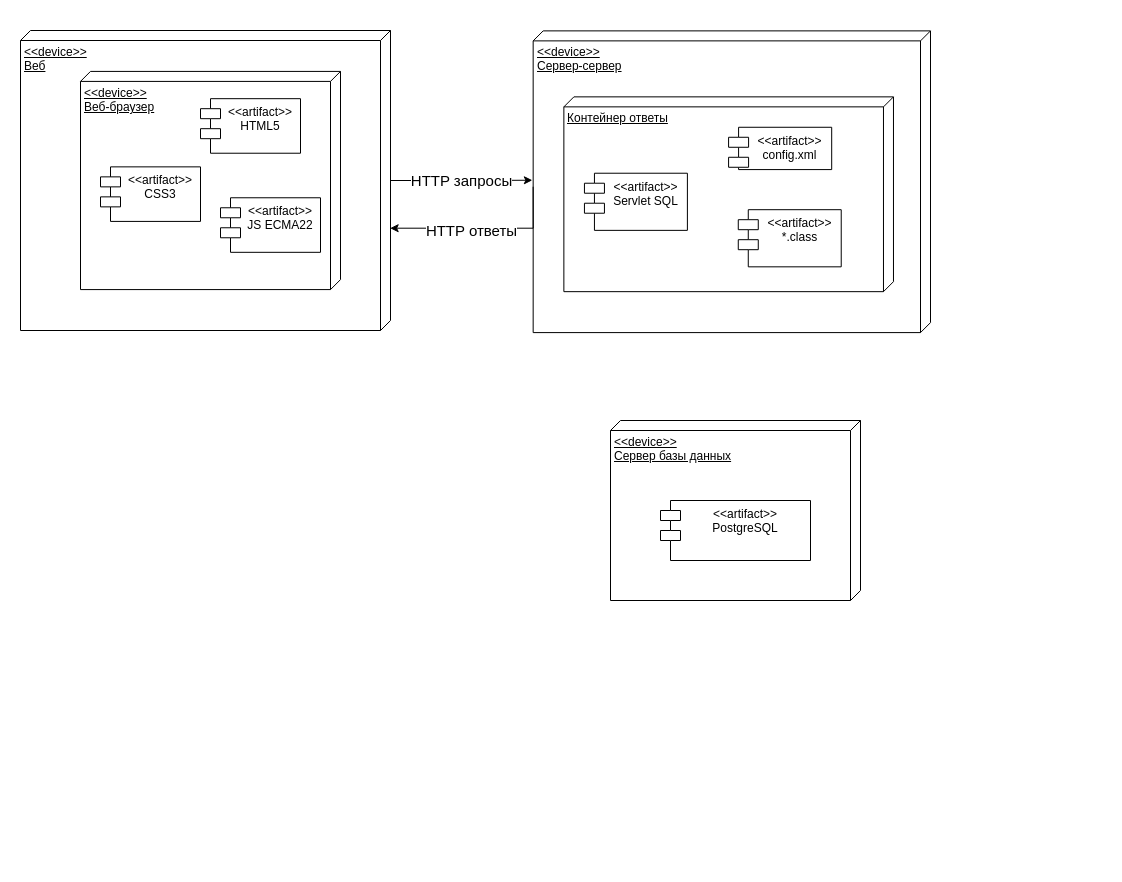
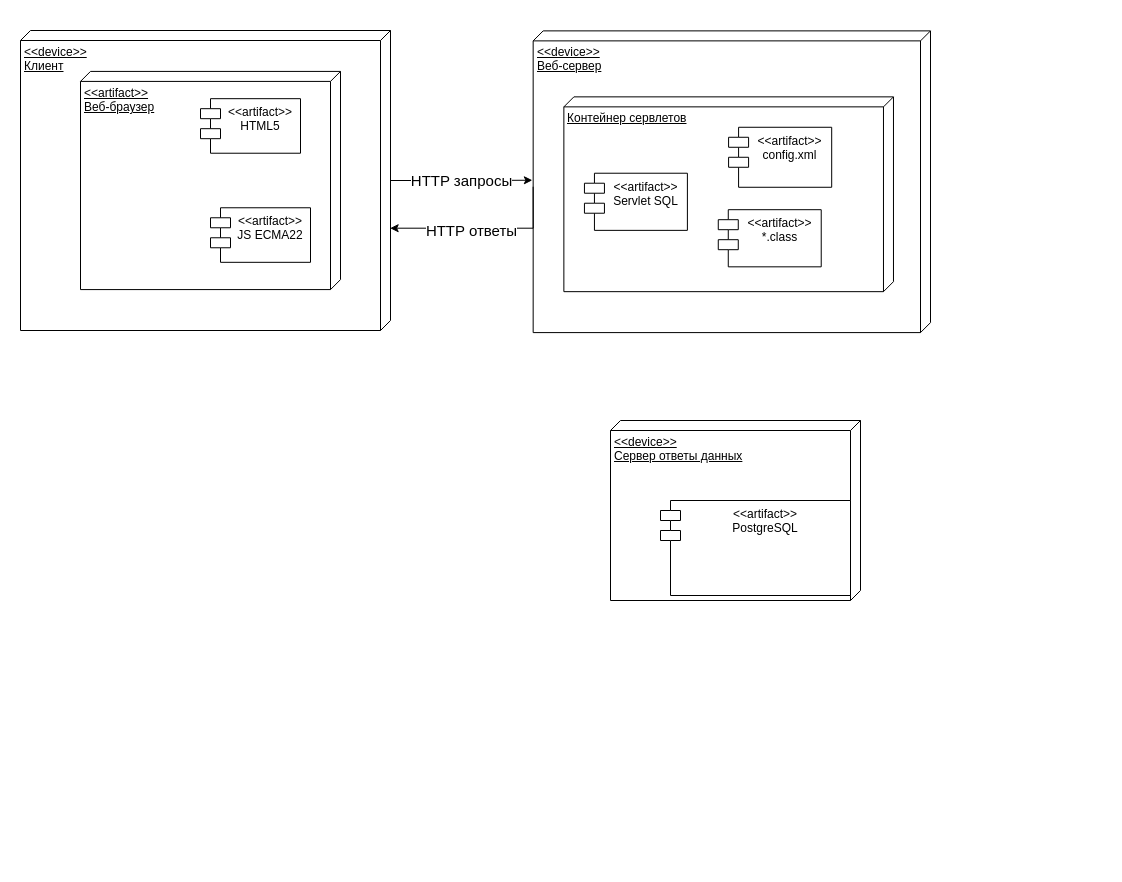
(57, 60) -> (57, 60)
(581, 60) -> (571, 60)
(121, 101) -> (123, 101)
(620, 119) -> (630, 119)
(780, 148) -> (780, 157)
(151, 194) -> none
(271, 225) -> (261, 235)
(790, 238) -> (770, 238)
(672, 450) -> (679, 450)
(736, 531) -> (756, 548)
